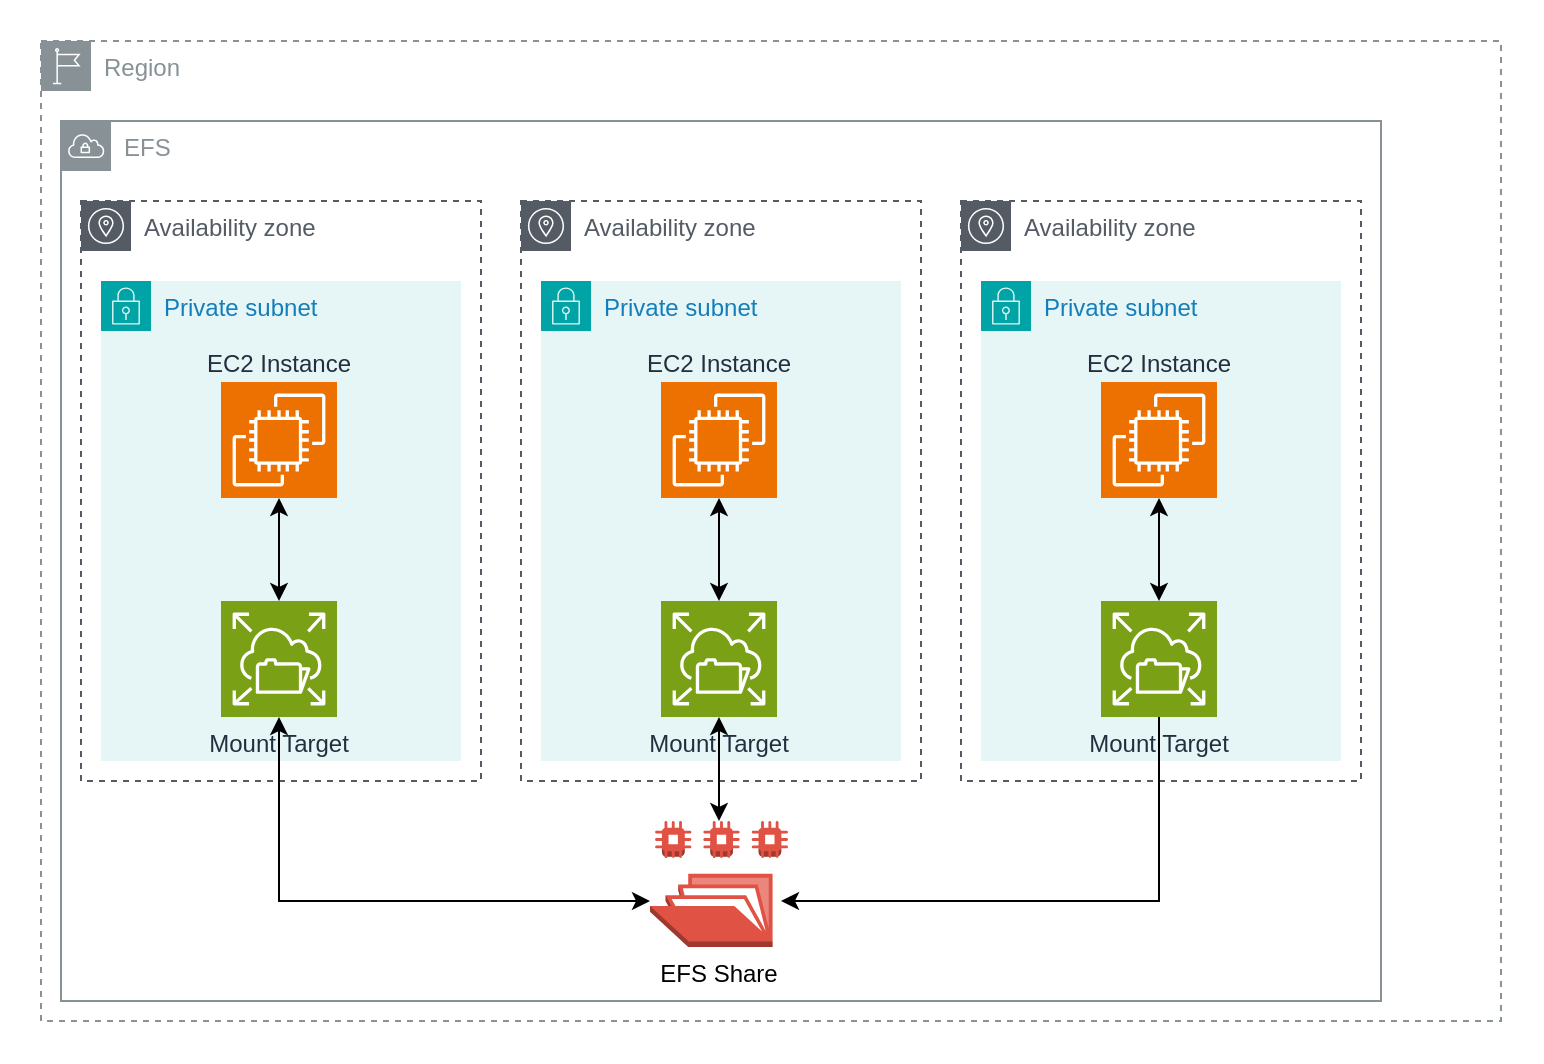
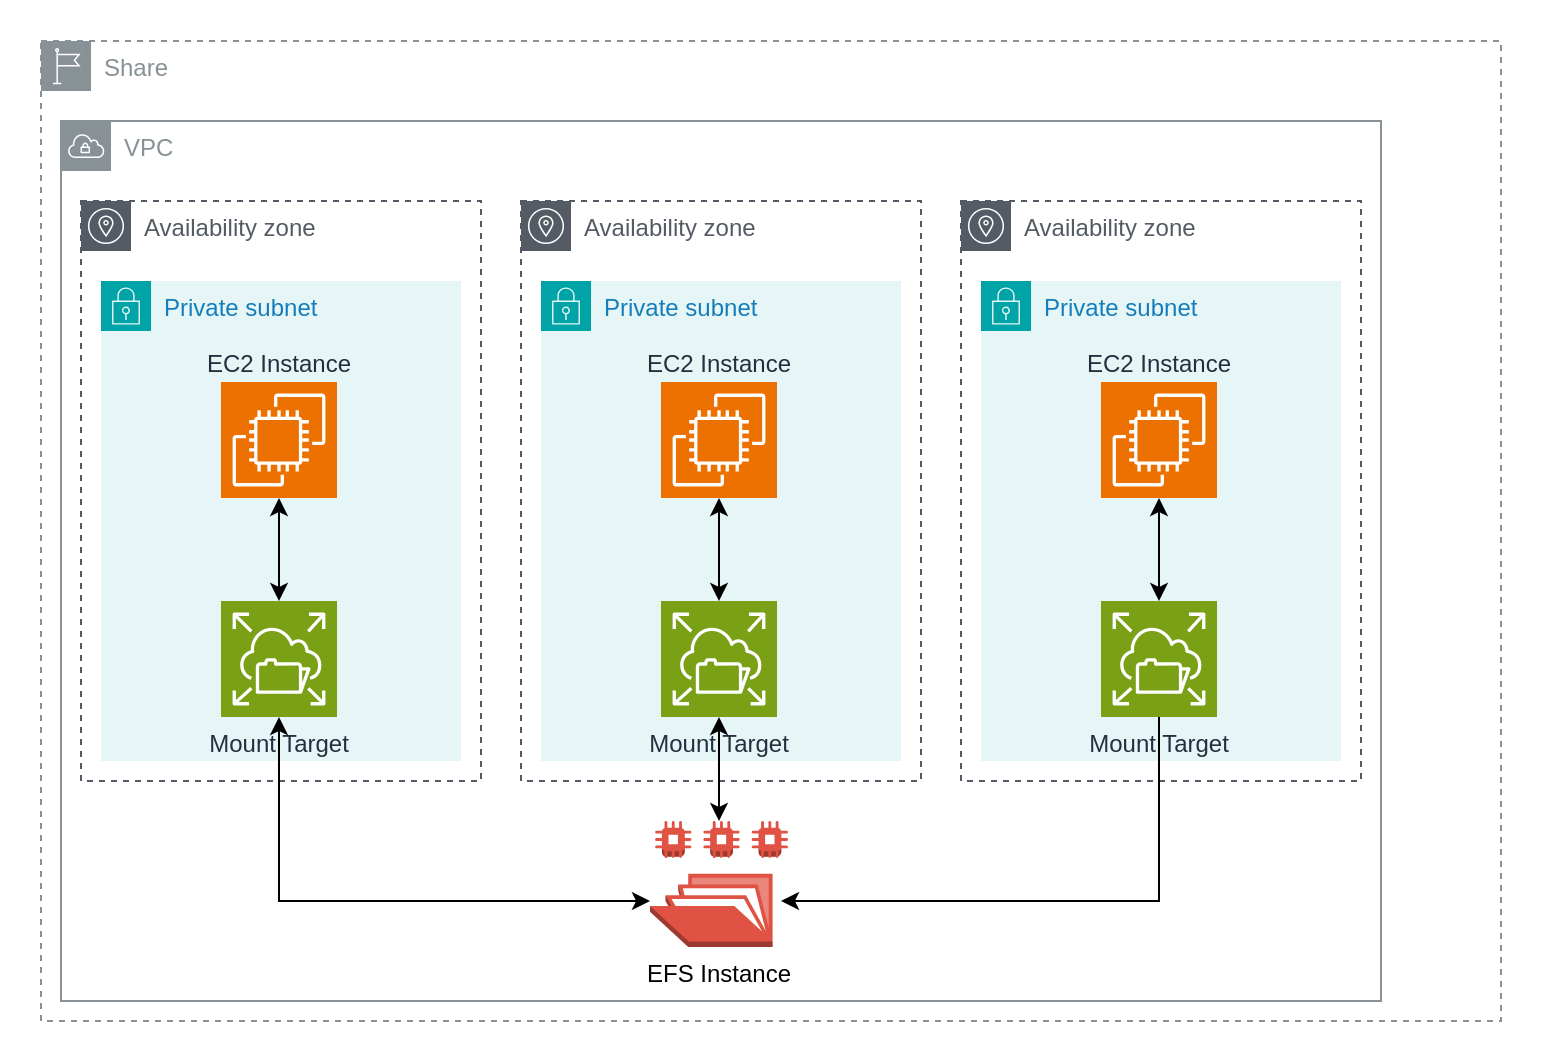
(142, 69) -> (139, 69)
(145, 149) -> (145, 149)
(720, 975) -> (720, 975)
